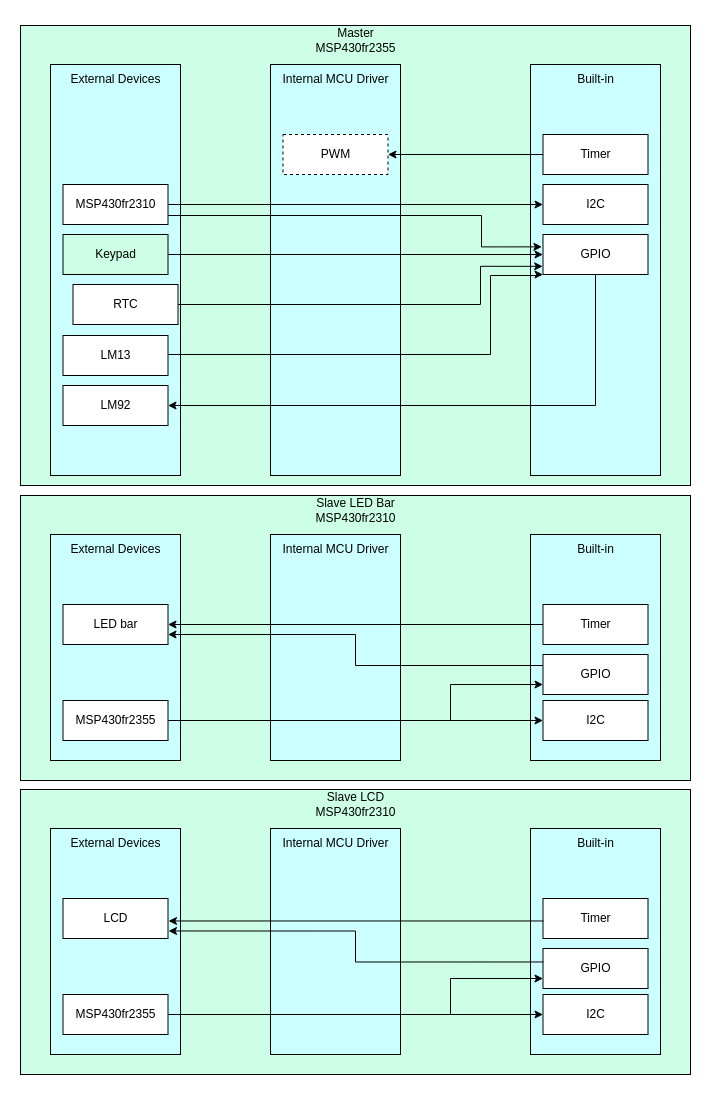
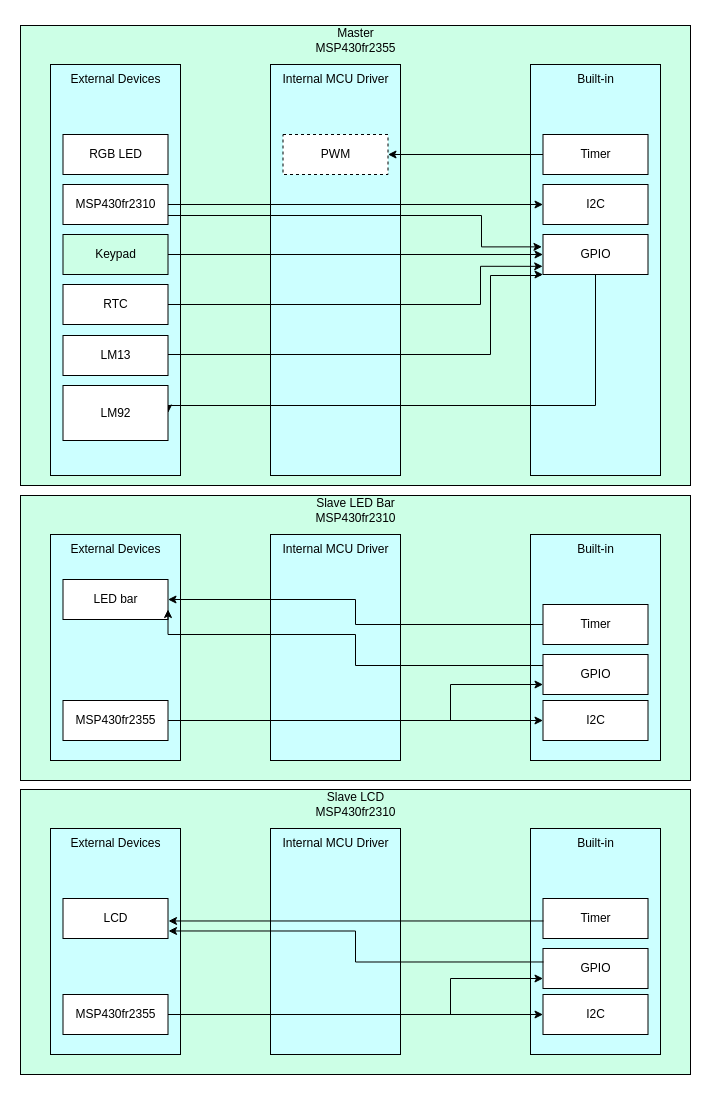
none -> (116, 155)
(126, 305) -> (116, 305)
(116, 406) -> (116, 413)
(116, 625) -> (116, 600)
